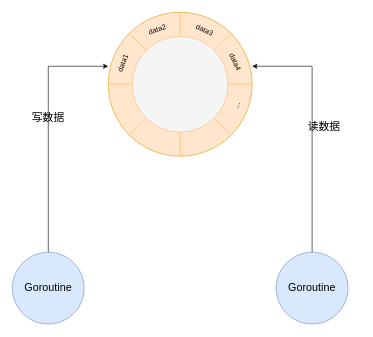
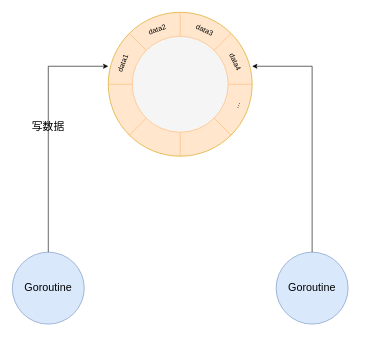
(48, 117) -> (48, 126)
(324, 126) -> none
